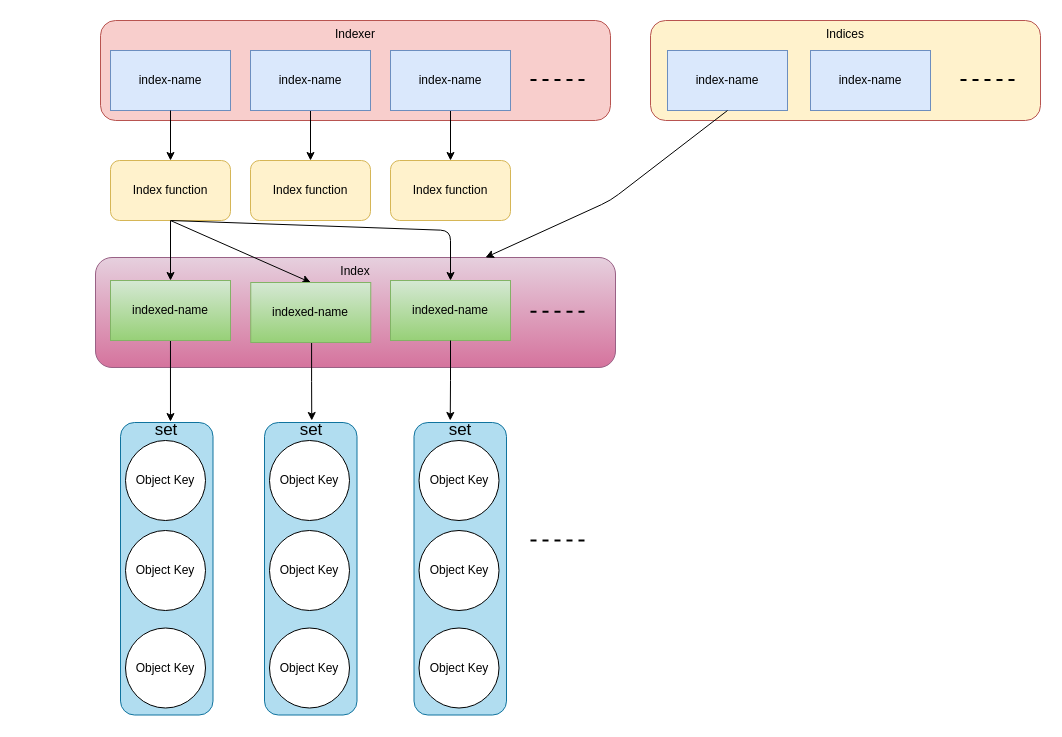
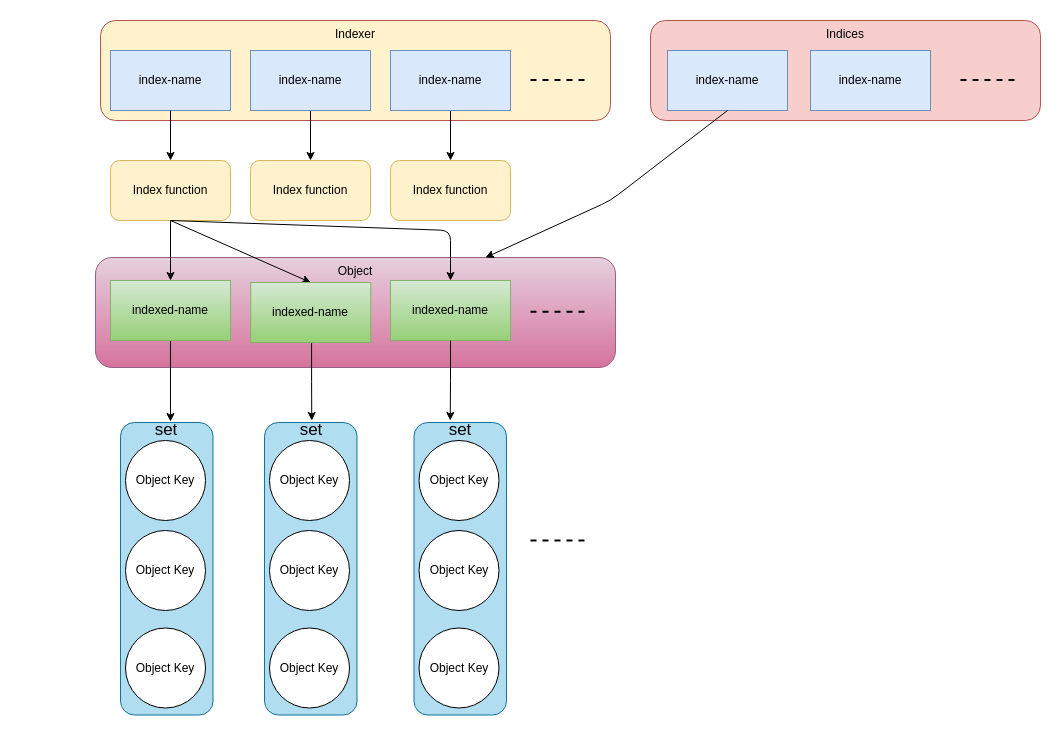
(356, 35) -> (356, 35)
(846, 35) -> (846, 35)
(356, 272) -> (356, 272)
